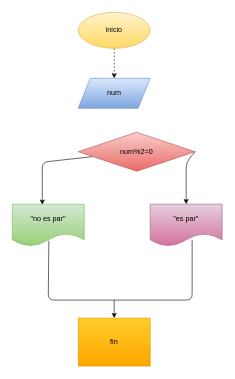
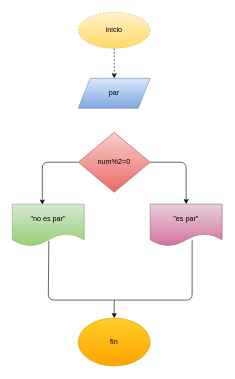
(114, 30) -> (114, 30)
(114, 93) -> (114, 93)
(137, 152) -> (114, 162)
(114, 342) -> (114, 342)
